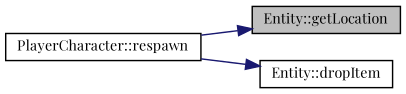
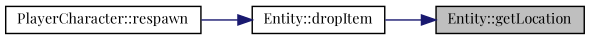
(220, 33) -> (403, 20)
